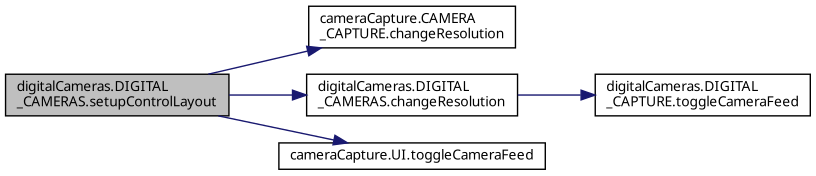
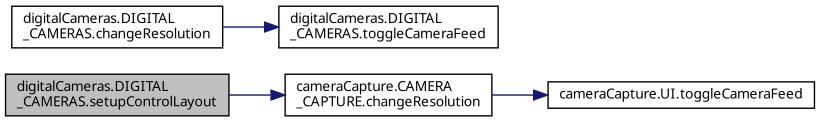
(261, 95) -> none
(703, 95) -> (389, 27)
(276, 128) -> (513, 95)
